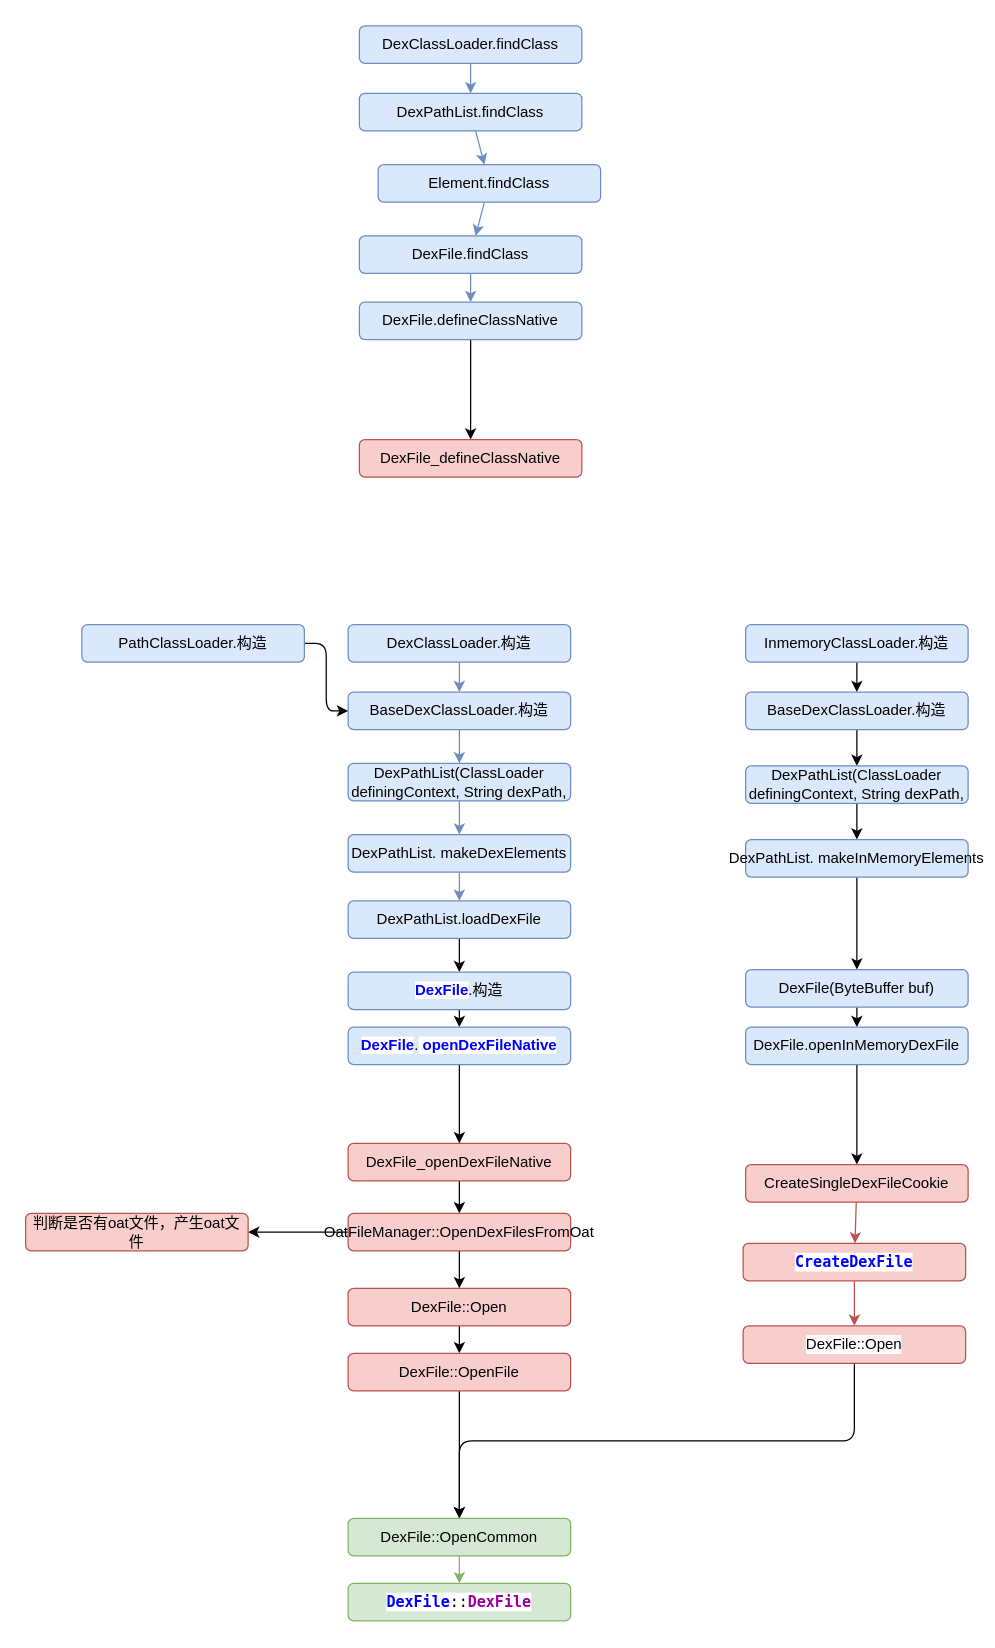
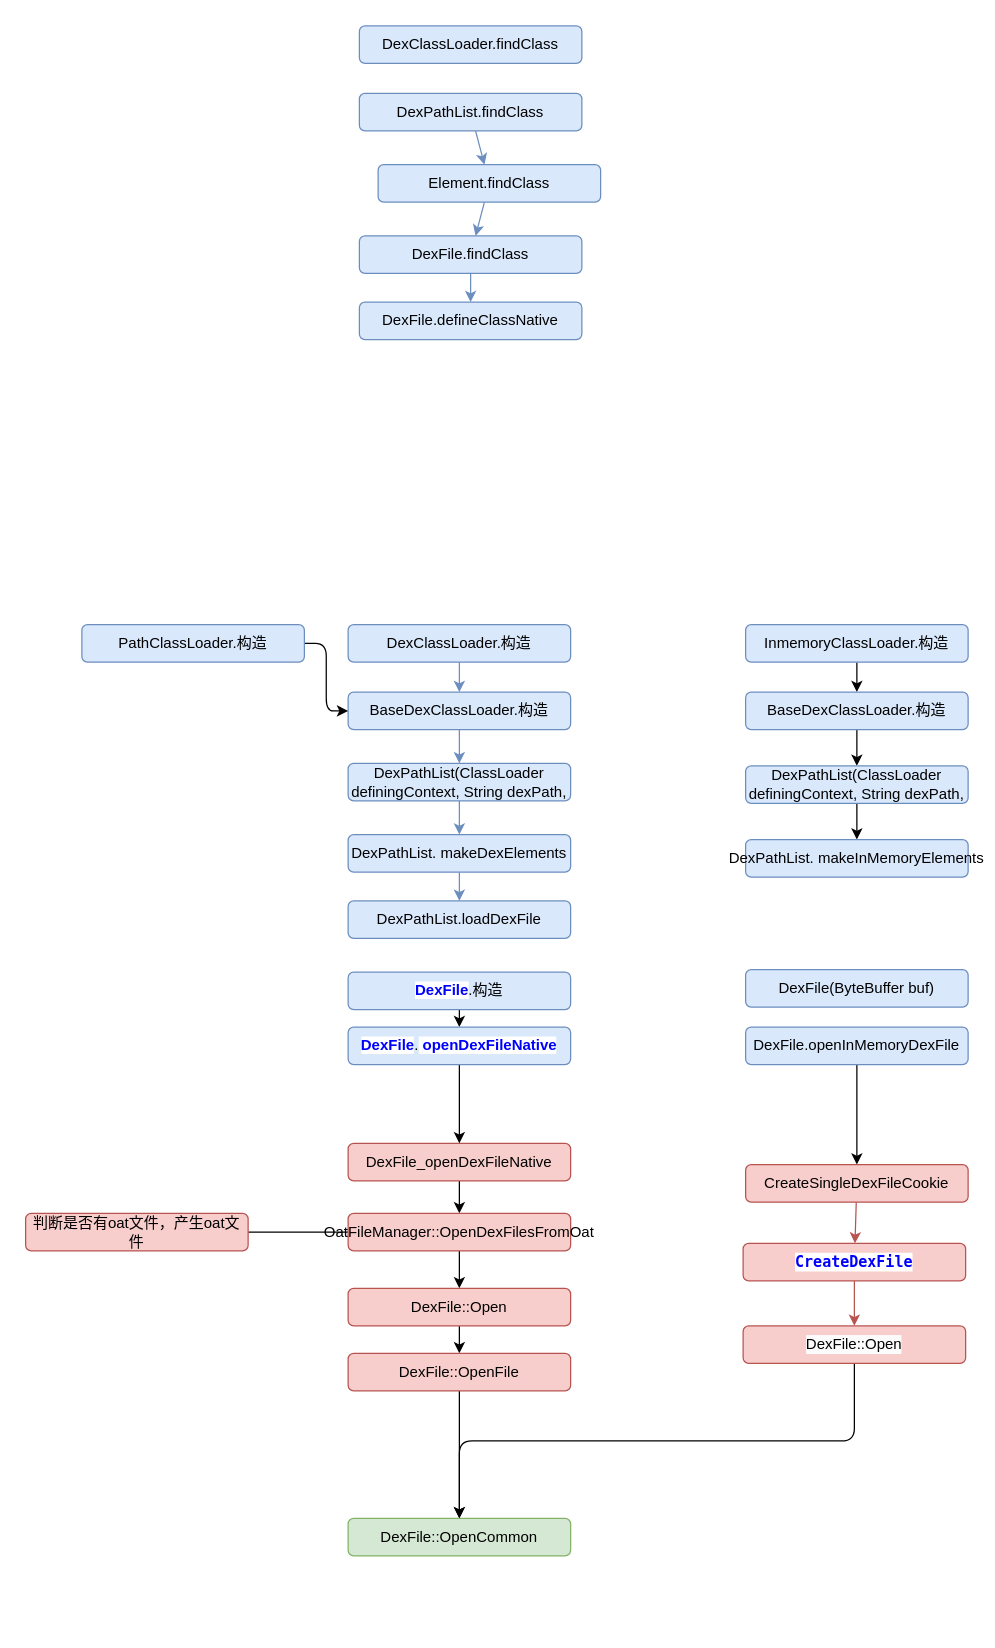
(471, 74) -> none
(471, 385) -> none
(471, 458) -> none
(857, 919) -> none
(459, 951) -> none
(857, 1013) -> none
(258, 1232) -> (254, 1232)
(459, 1565) -> none
(459, 1602) -> none
